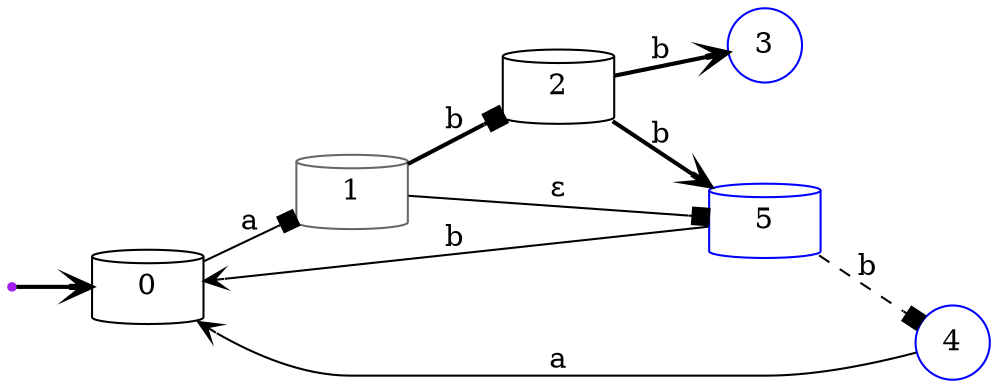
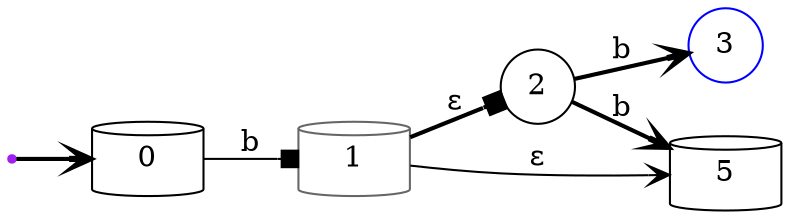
(558, 87) -> (538, 87)
(455, 121) -> (455, 102)
(548, 206) -> (529, 174)
(765, 221) -> (726, 173)
(250, 222) -> (251, 143)
(467, 253) -> none
(953, 343) -> none
